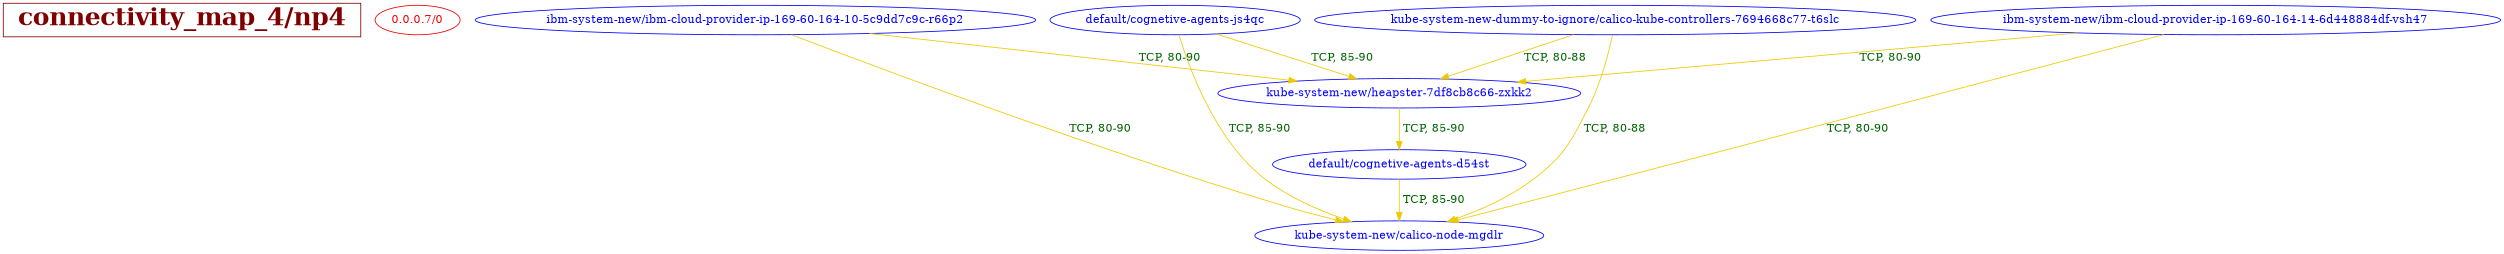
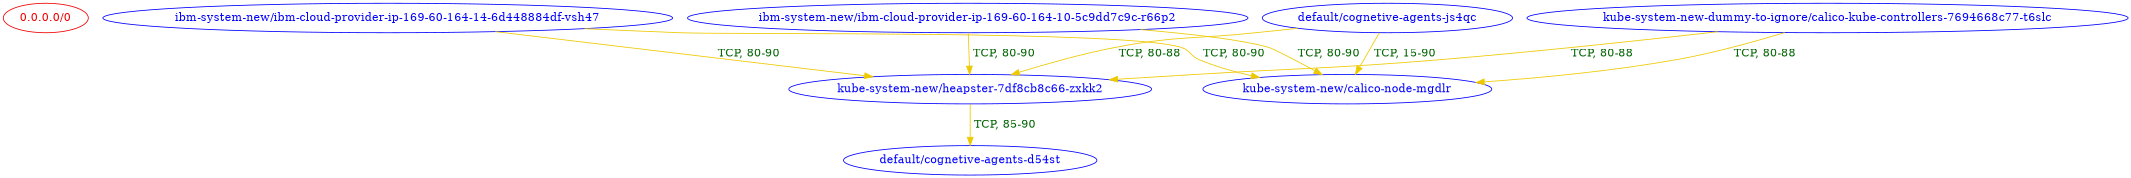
(182, 20) -> none
(418, 20) -> (46, 18)
(1341, 58) -> (1148, 54)
(1258, 129) -> (1403, 54)
(1399, 196) -> none
